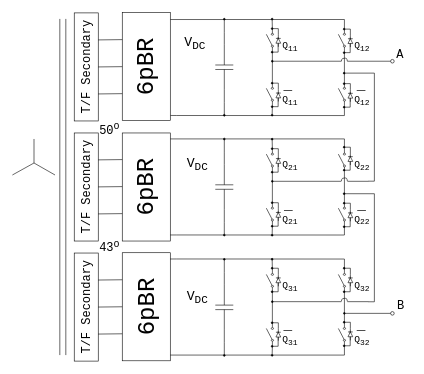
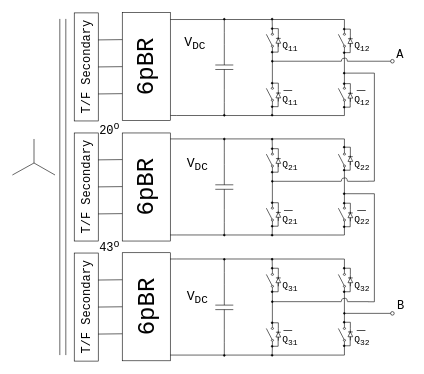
(109, 128) -> (109, 128)
